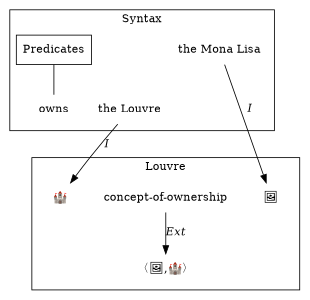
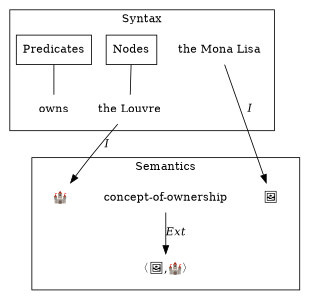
none -> (131, 50)
(166, 167) -> (166, 167)
